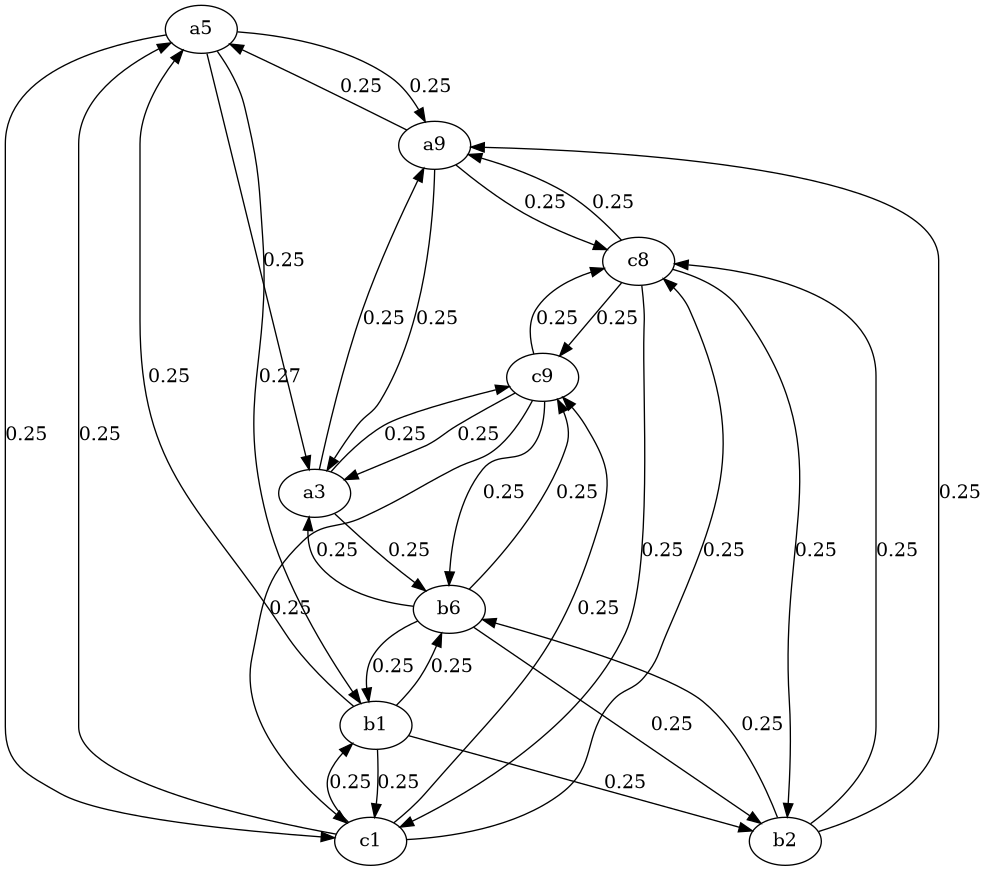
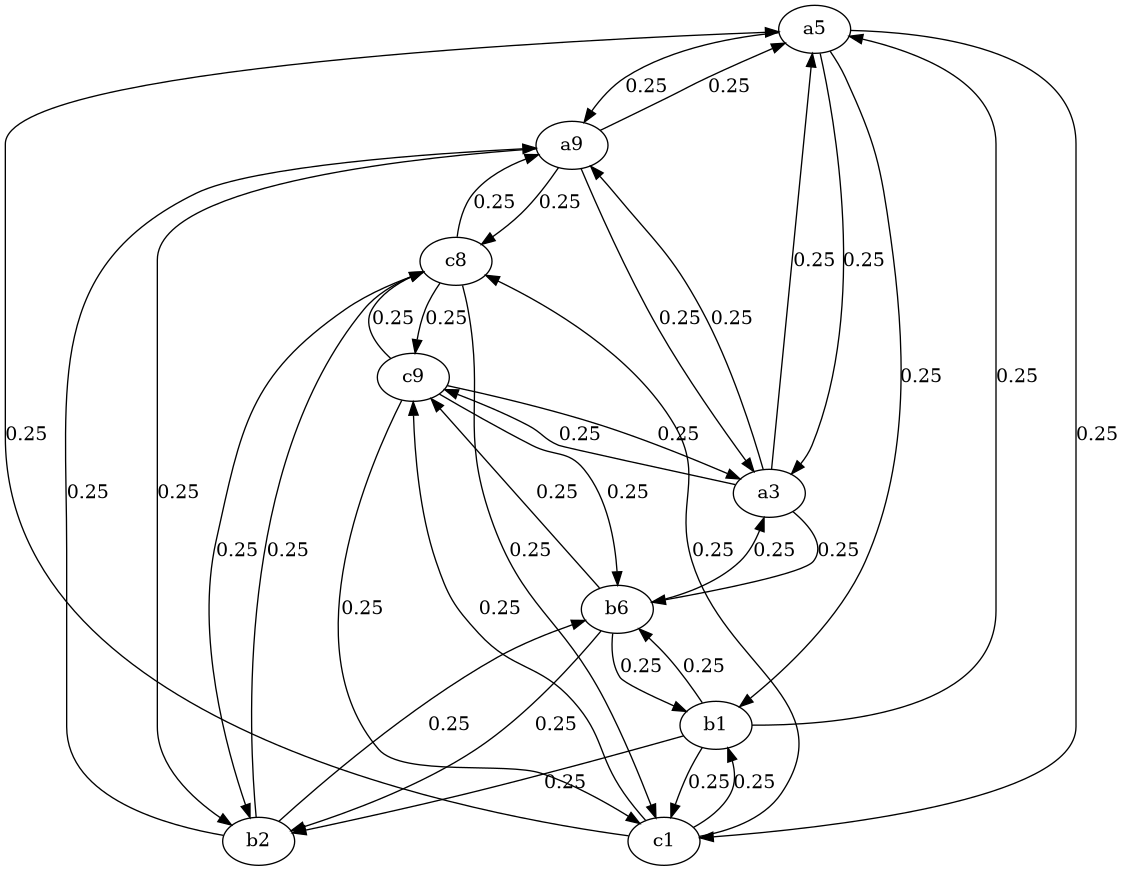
none -> (791, 268)
none -> (157, 345)
(280, 377) -> (921, 377)
